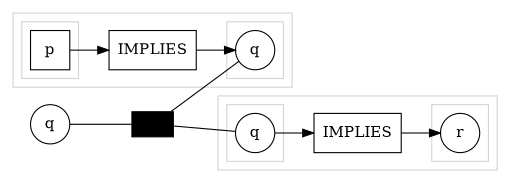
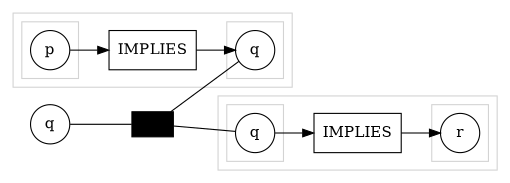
(50, 50) -> (50, 50)
